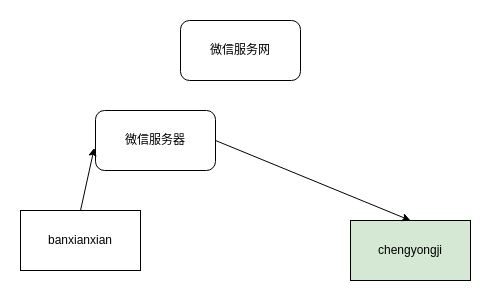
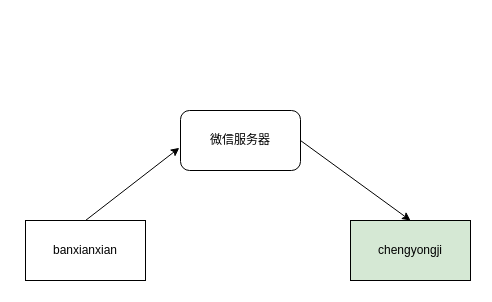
(241, 51) -> none
(156, 141) -> (241, 141)
(81, 241) -> (86, 251)
